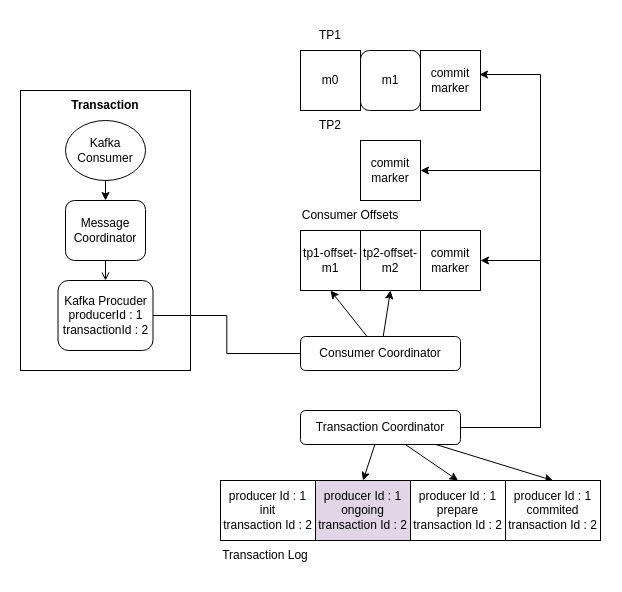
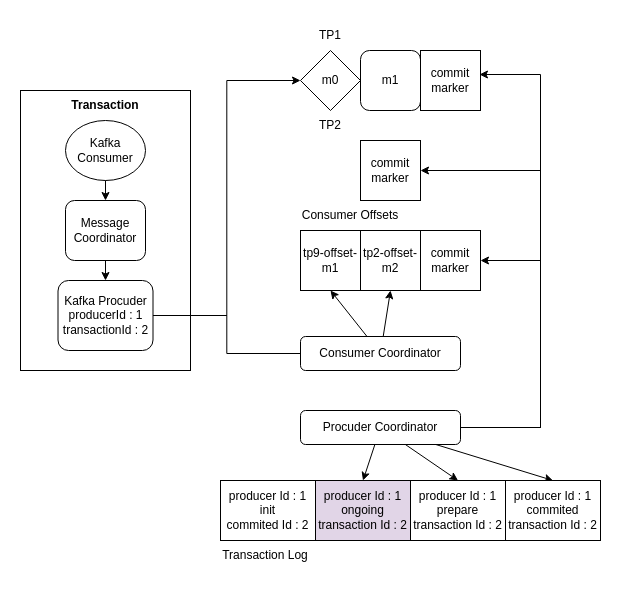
(331, 81) -> (331, 81)
none -> (227, 165)
(331, 261) -> (331, 261)
(106, 273) -> (106, 272)
(381, 428) -> (381, 428)
(268, 511) -> (268, 511)
